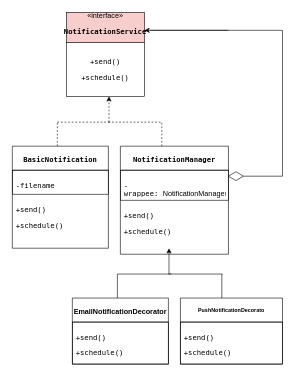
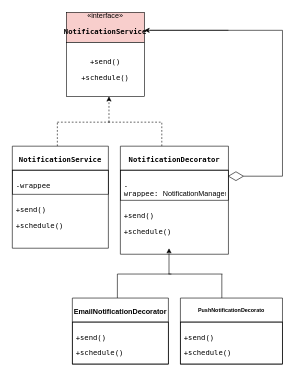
(60, 154) -> (60, 154)
(174, 154) -> (174, 154)
(32, 179) -> (32, 179)
